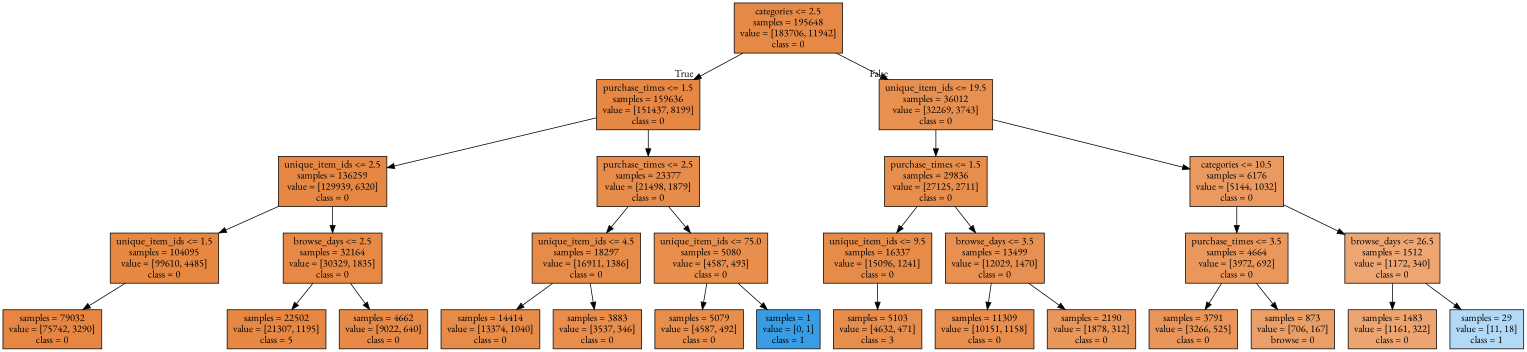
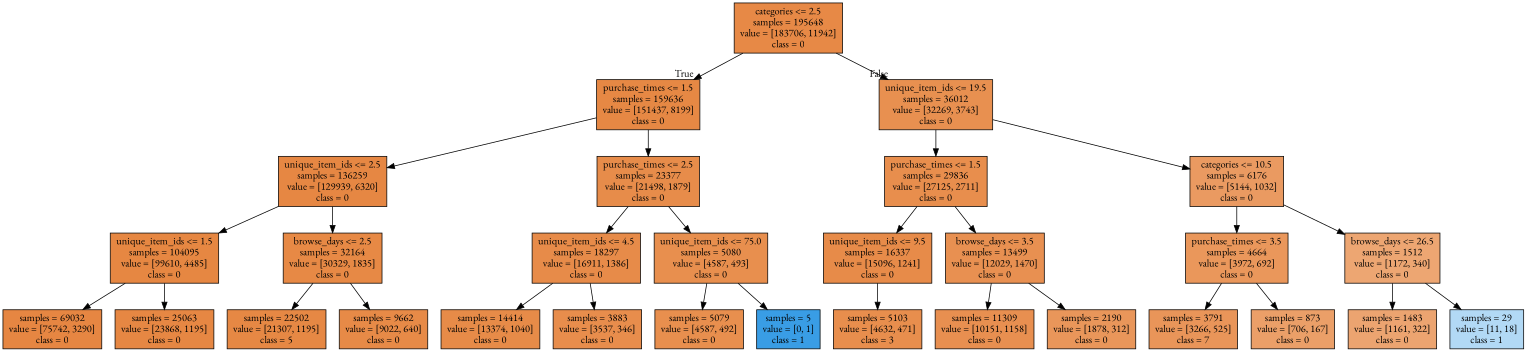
(52, 329) -> (52, 329)
none -> (164, 329)
(384, 329) -> (384, 329)
(788, 329) -> (788, 329)
(1193, 329) -> (1193, 329)
(1293, 329) -> (1293, 329)
